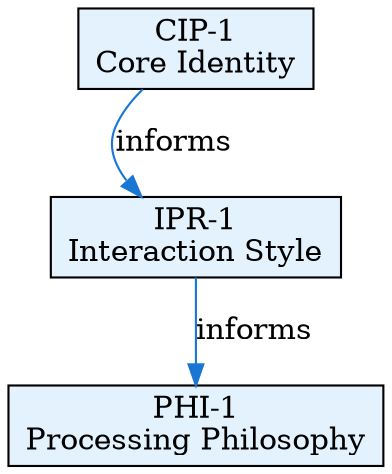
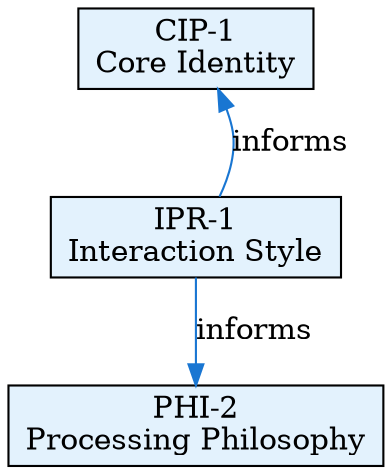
(114, 132) -> (233, 153)
(196, 426) -> (196, 426)
